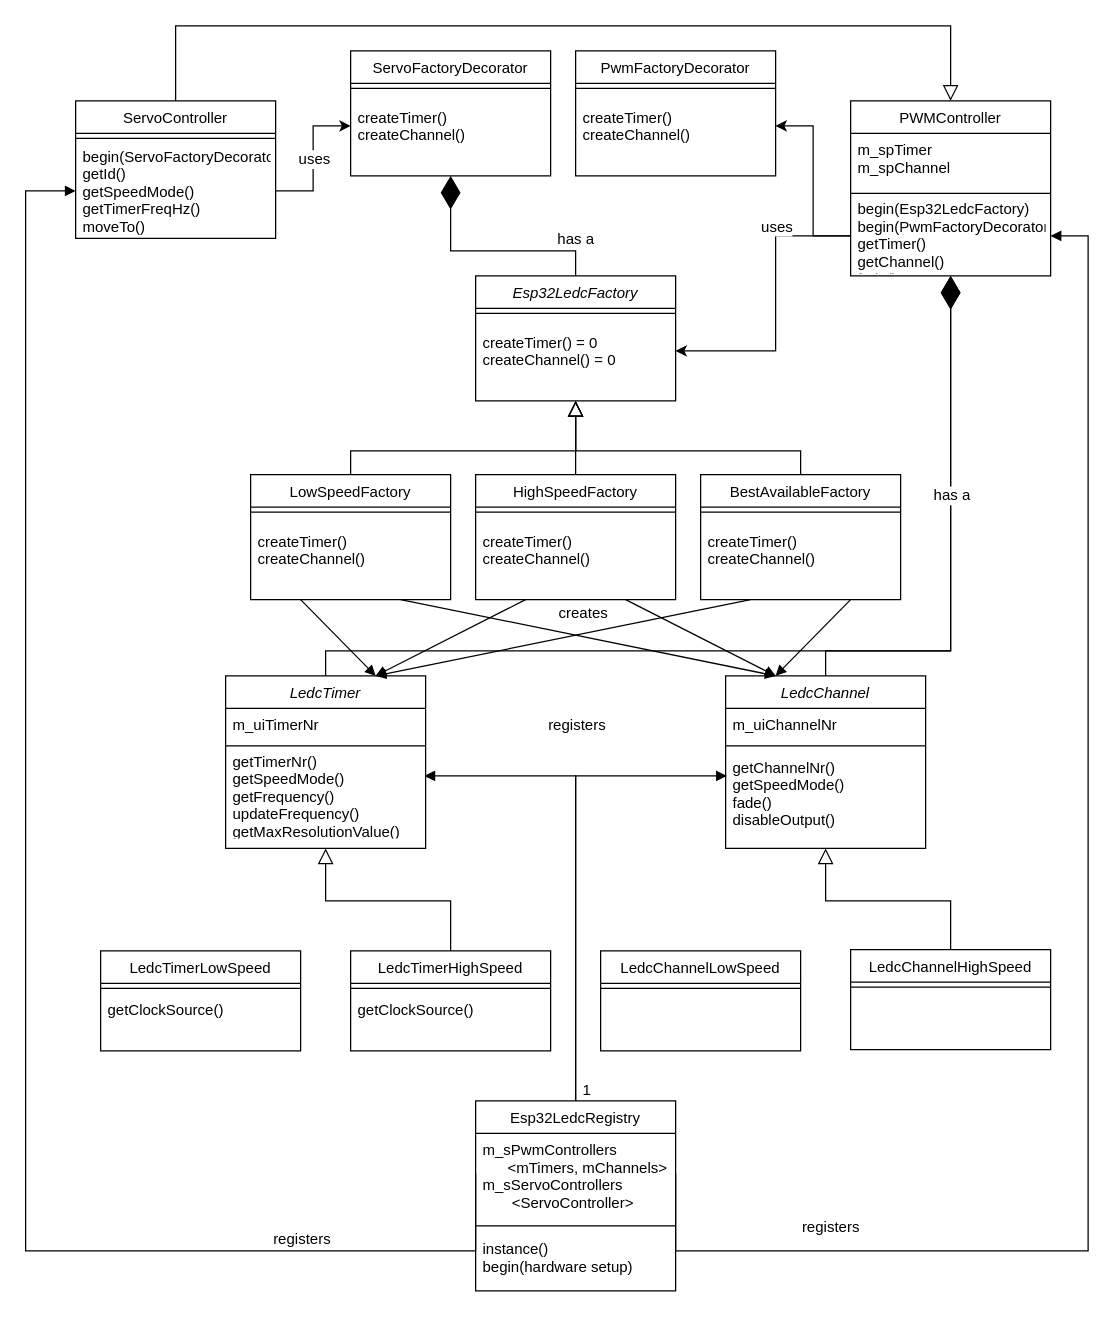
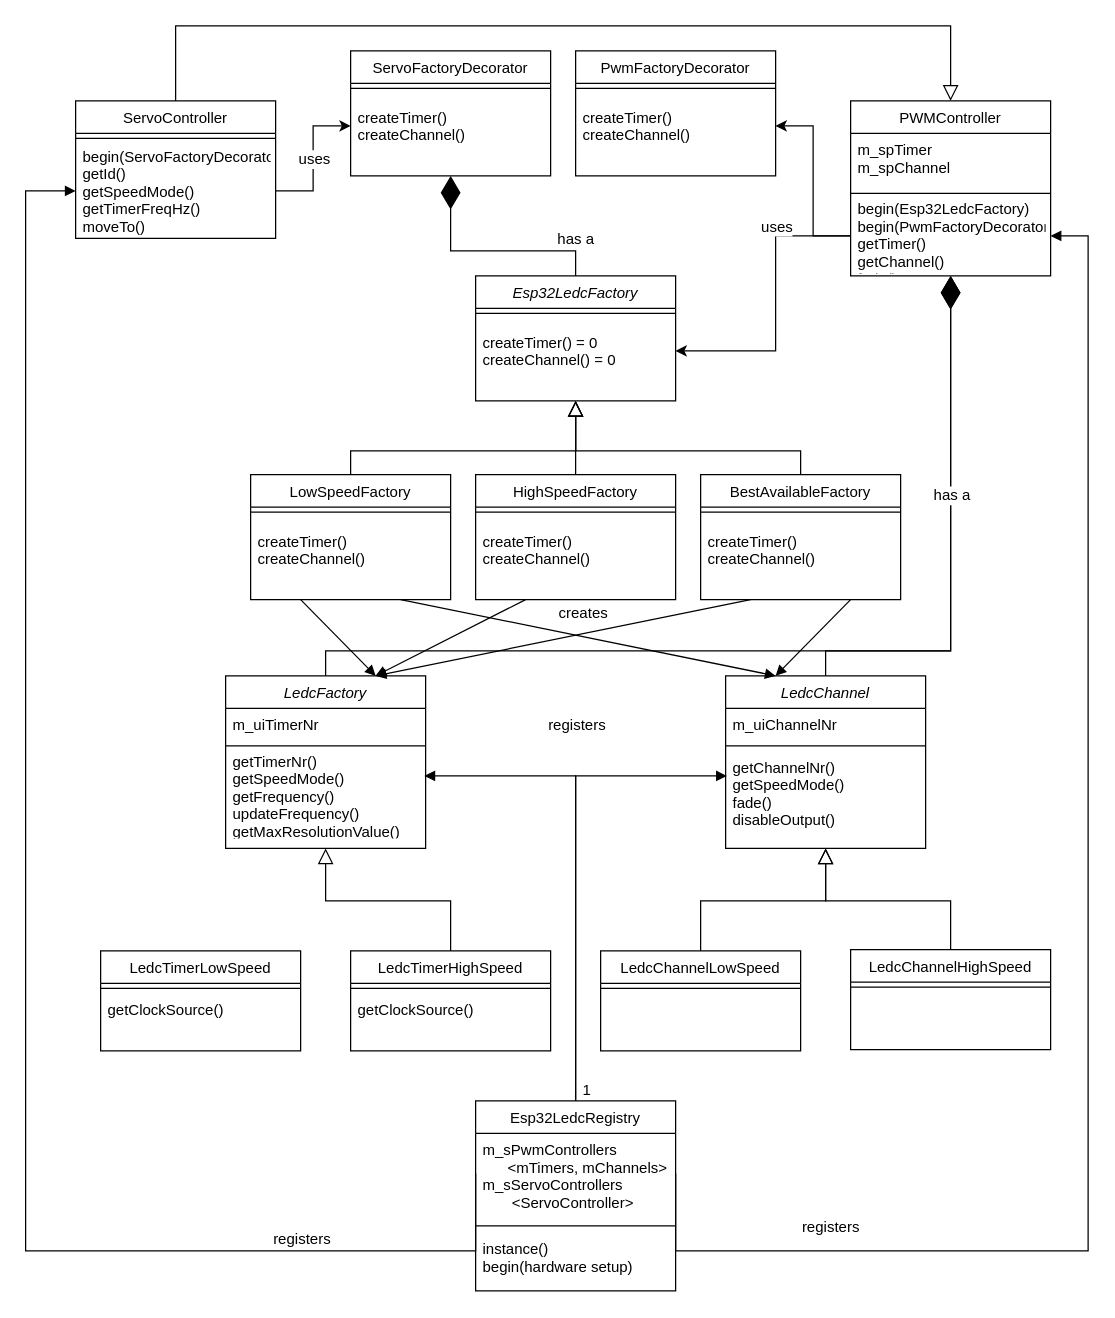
(676, 625) -> none
(325, 693) -> (325, 693)
none -> (737, 901)
